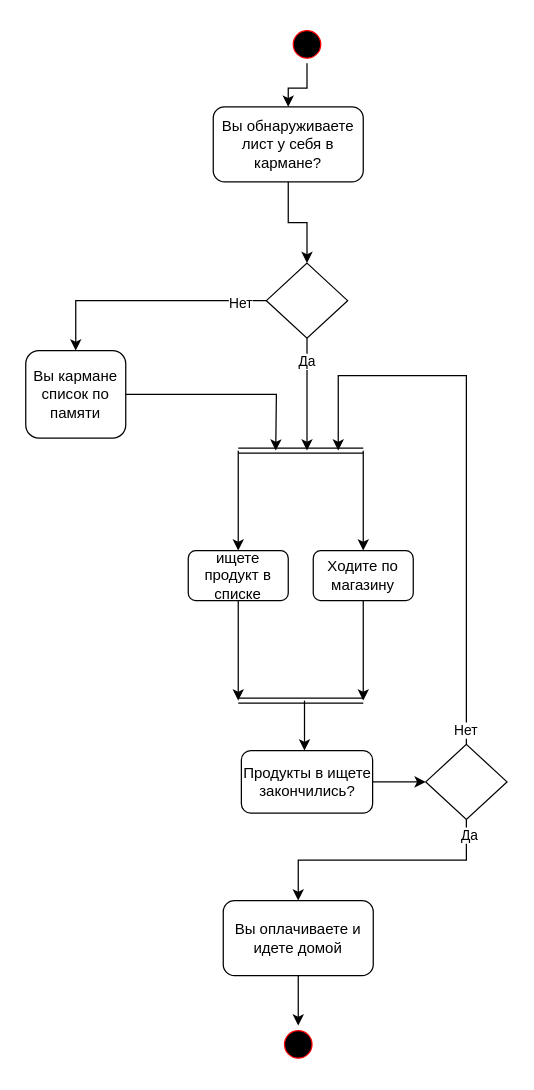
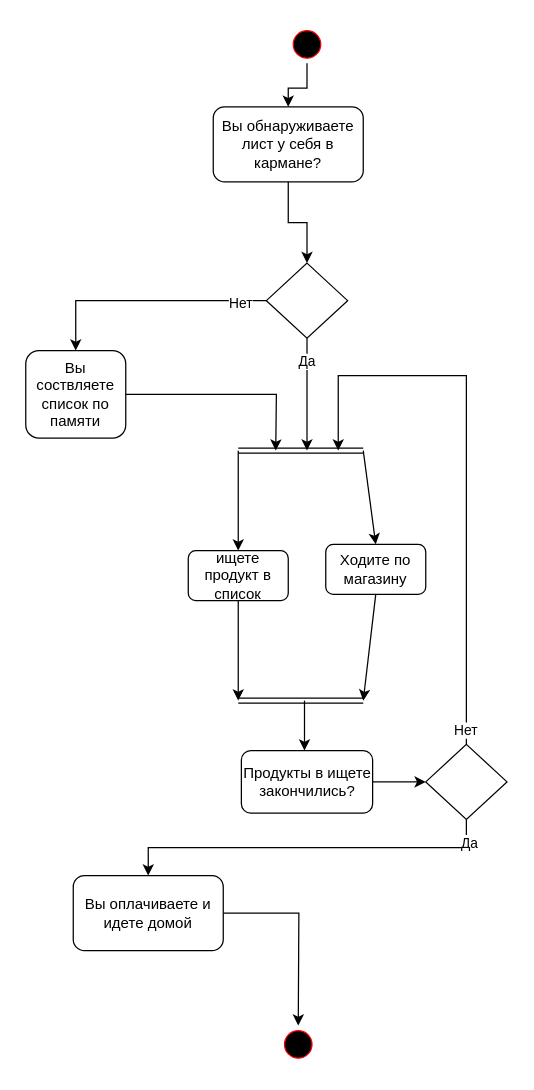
(76, 394) -> (76, 394)
(238, 576) -> (238, 576)
(363, 576) -> (376, 569)
(298, 938) -> (148, 913)
